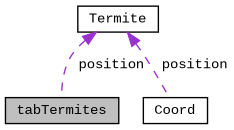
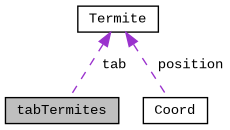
(108, 65) -> (111, 65)
